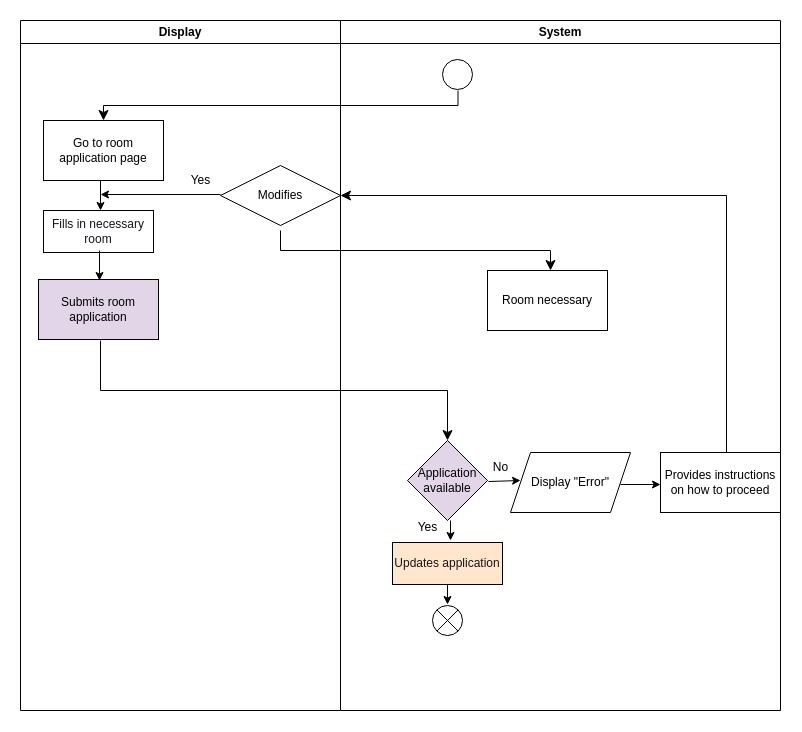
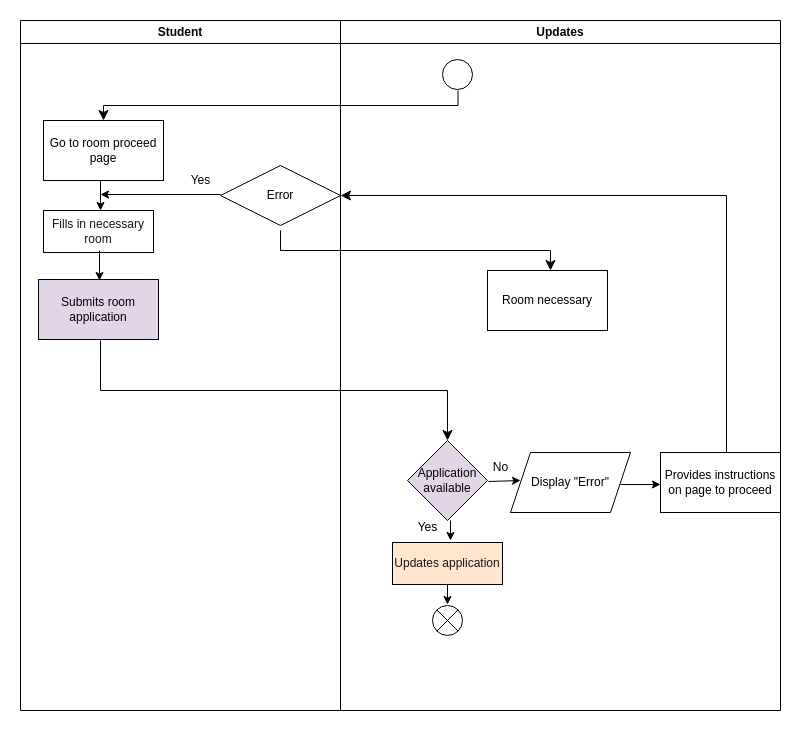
(181, 33) -> (181, 33)
(561, 33) -> (561, 33)
(104, 151) -> (104, 151)
(281, 196) -> (281, 196)
(721, 483) -> (721, 483)
